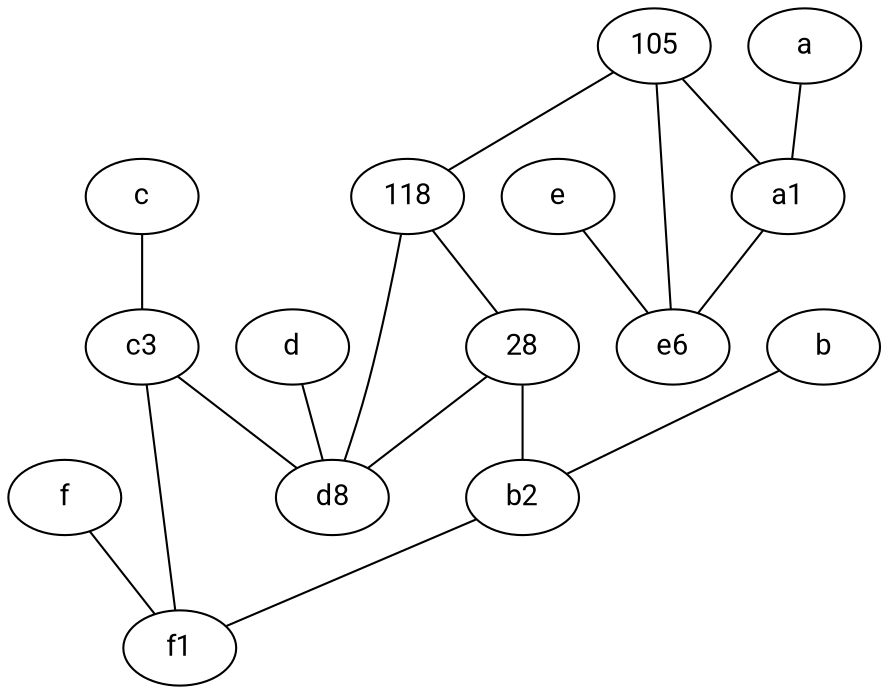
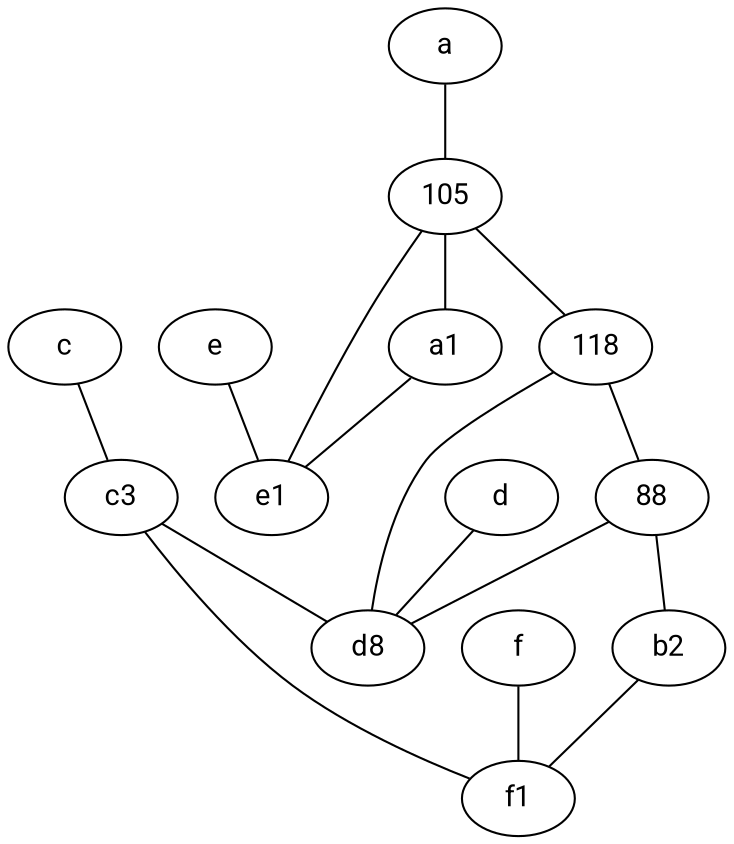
(796, 121) -> (445, 121)
(523, 347) -> (652, 497)
(673, 347) -> (272, 497)
(824, 347) -> none
